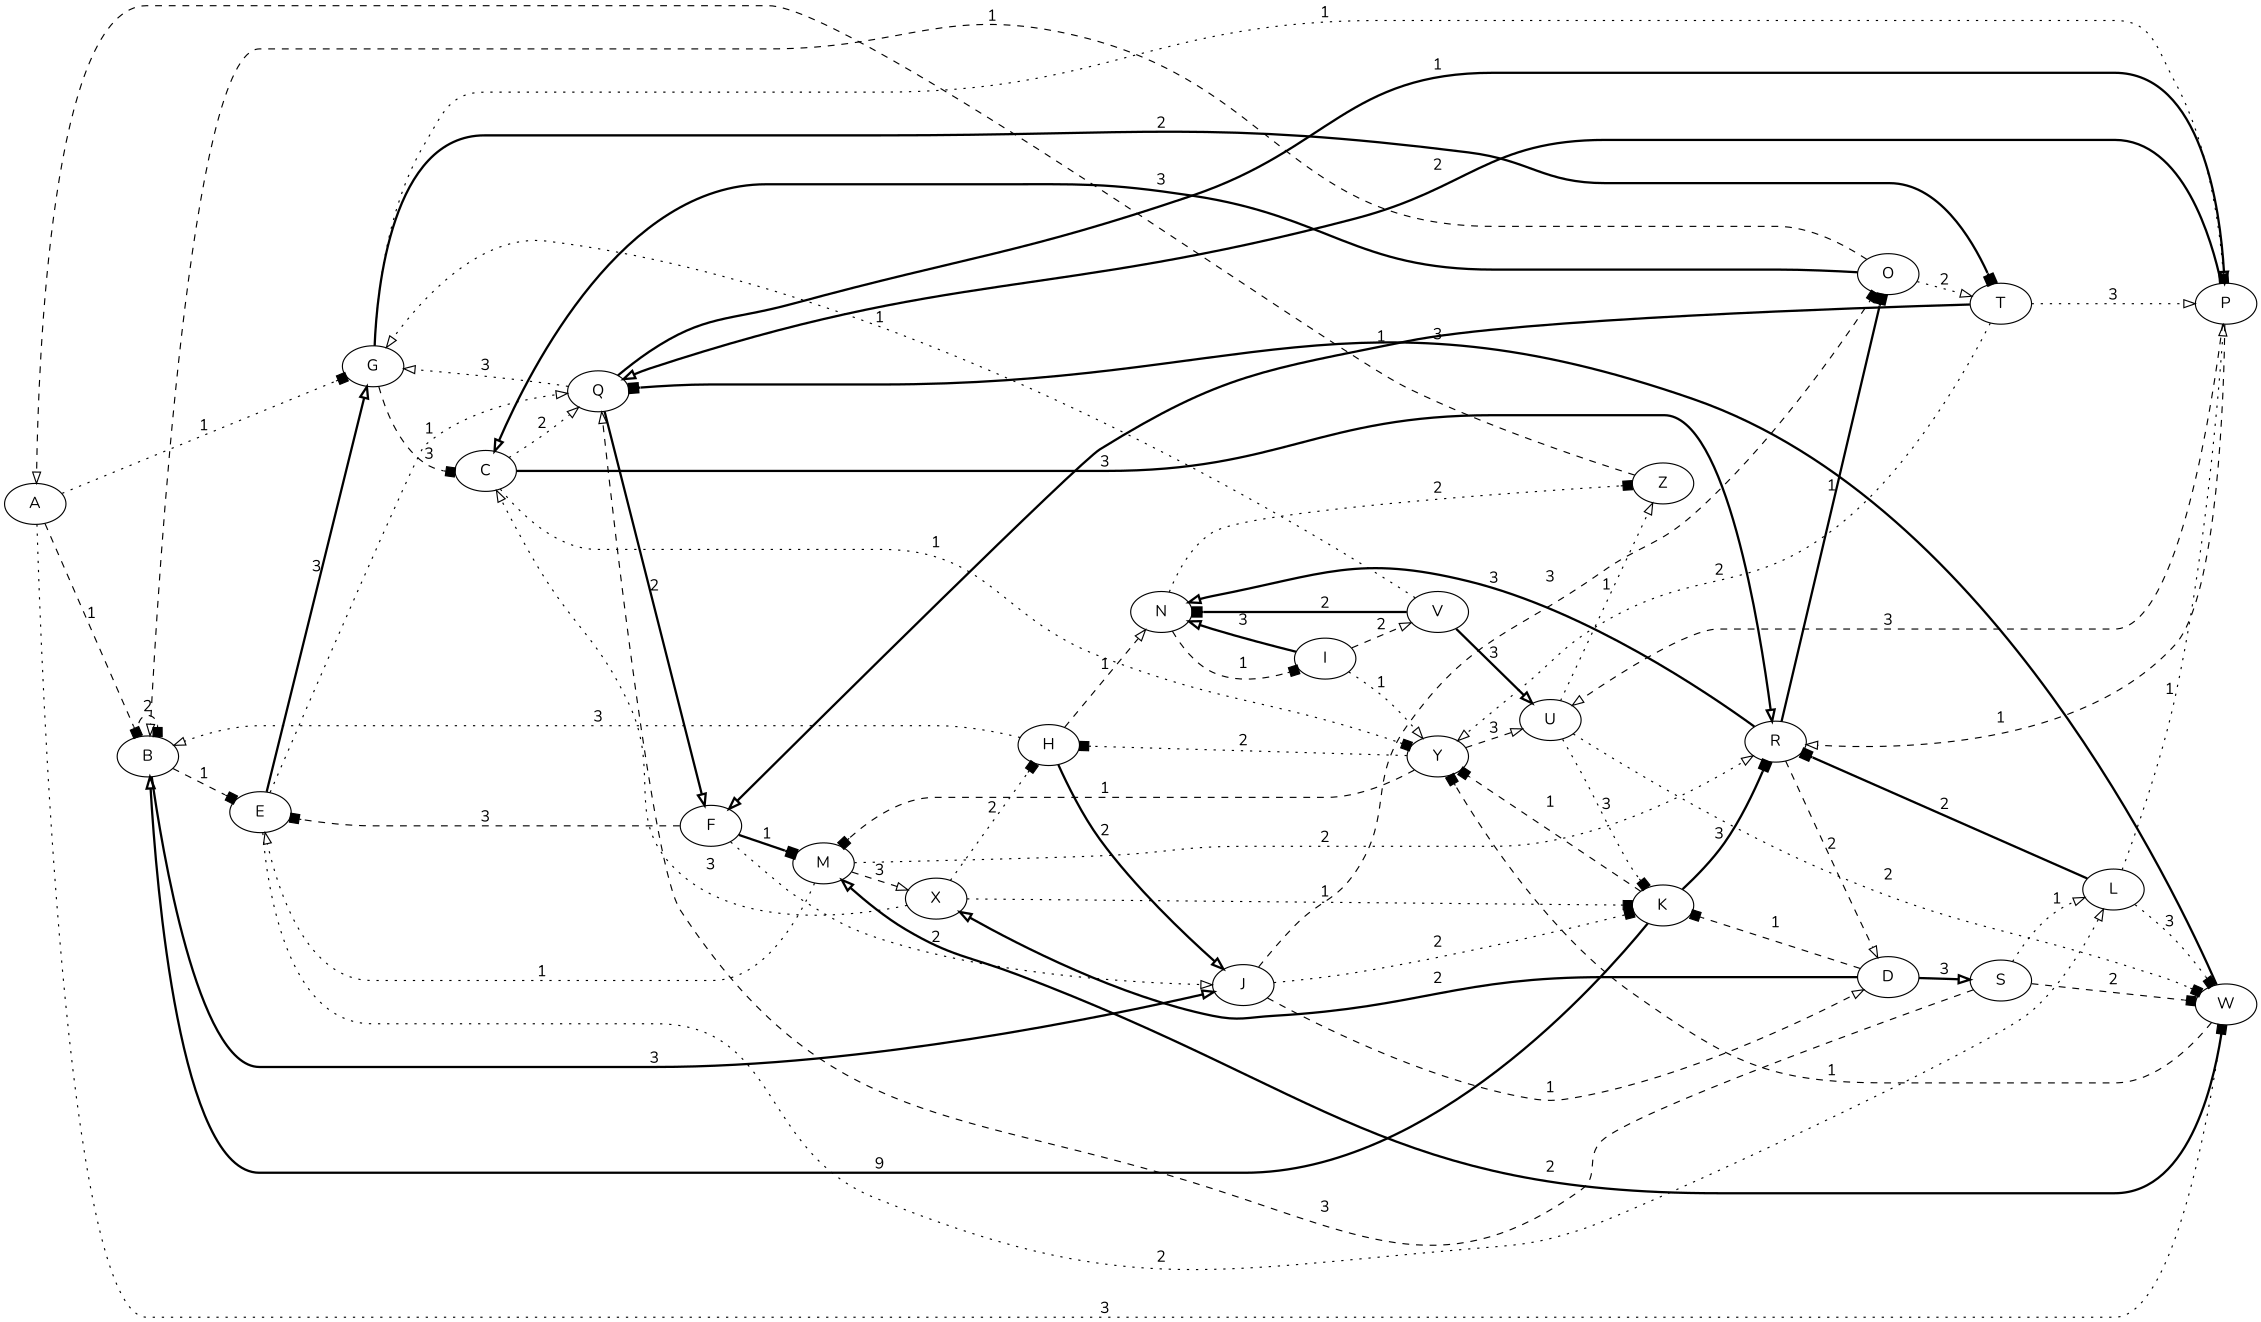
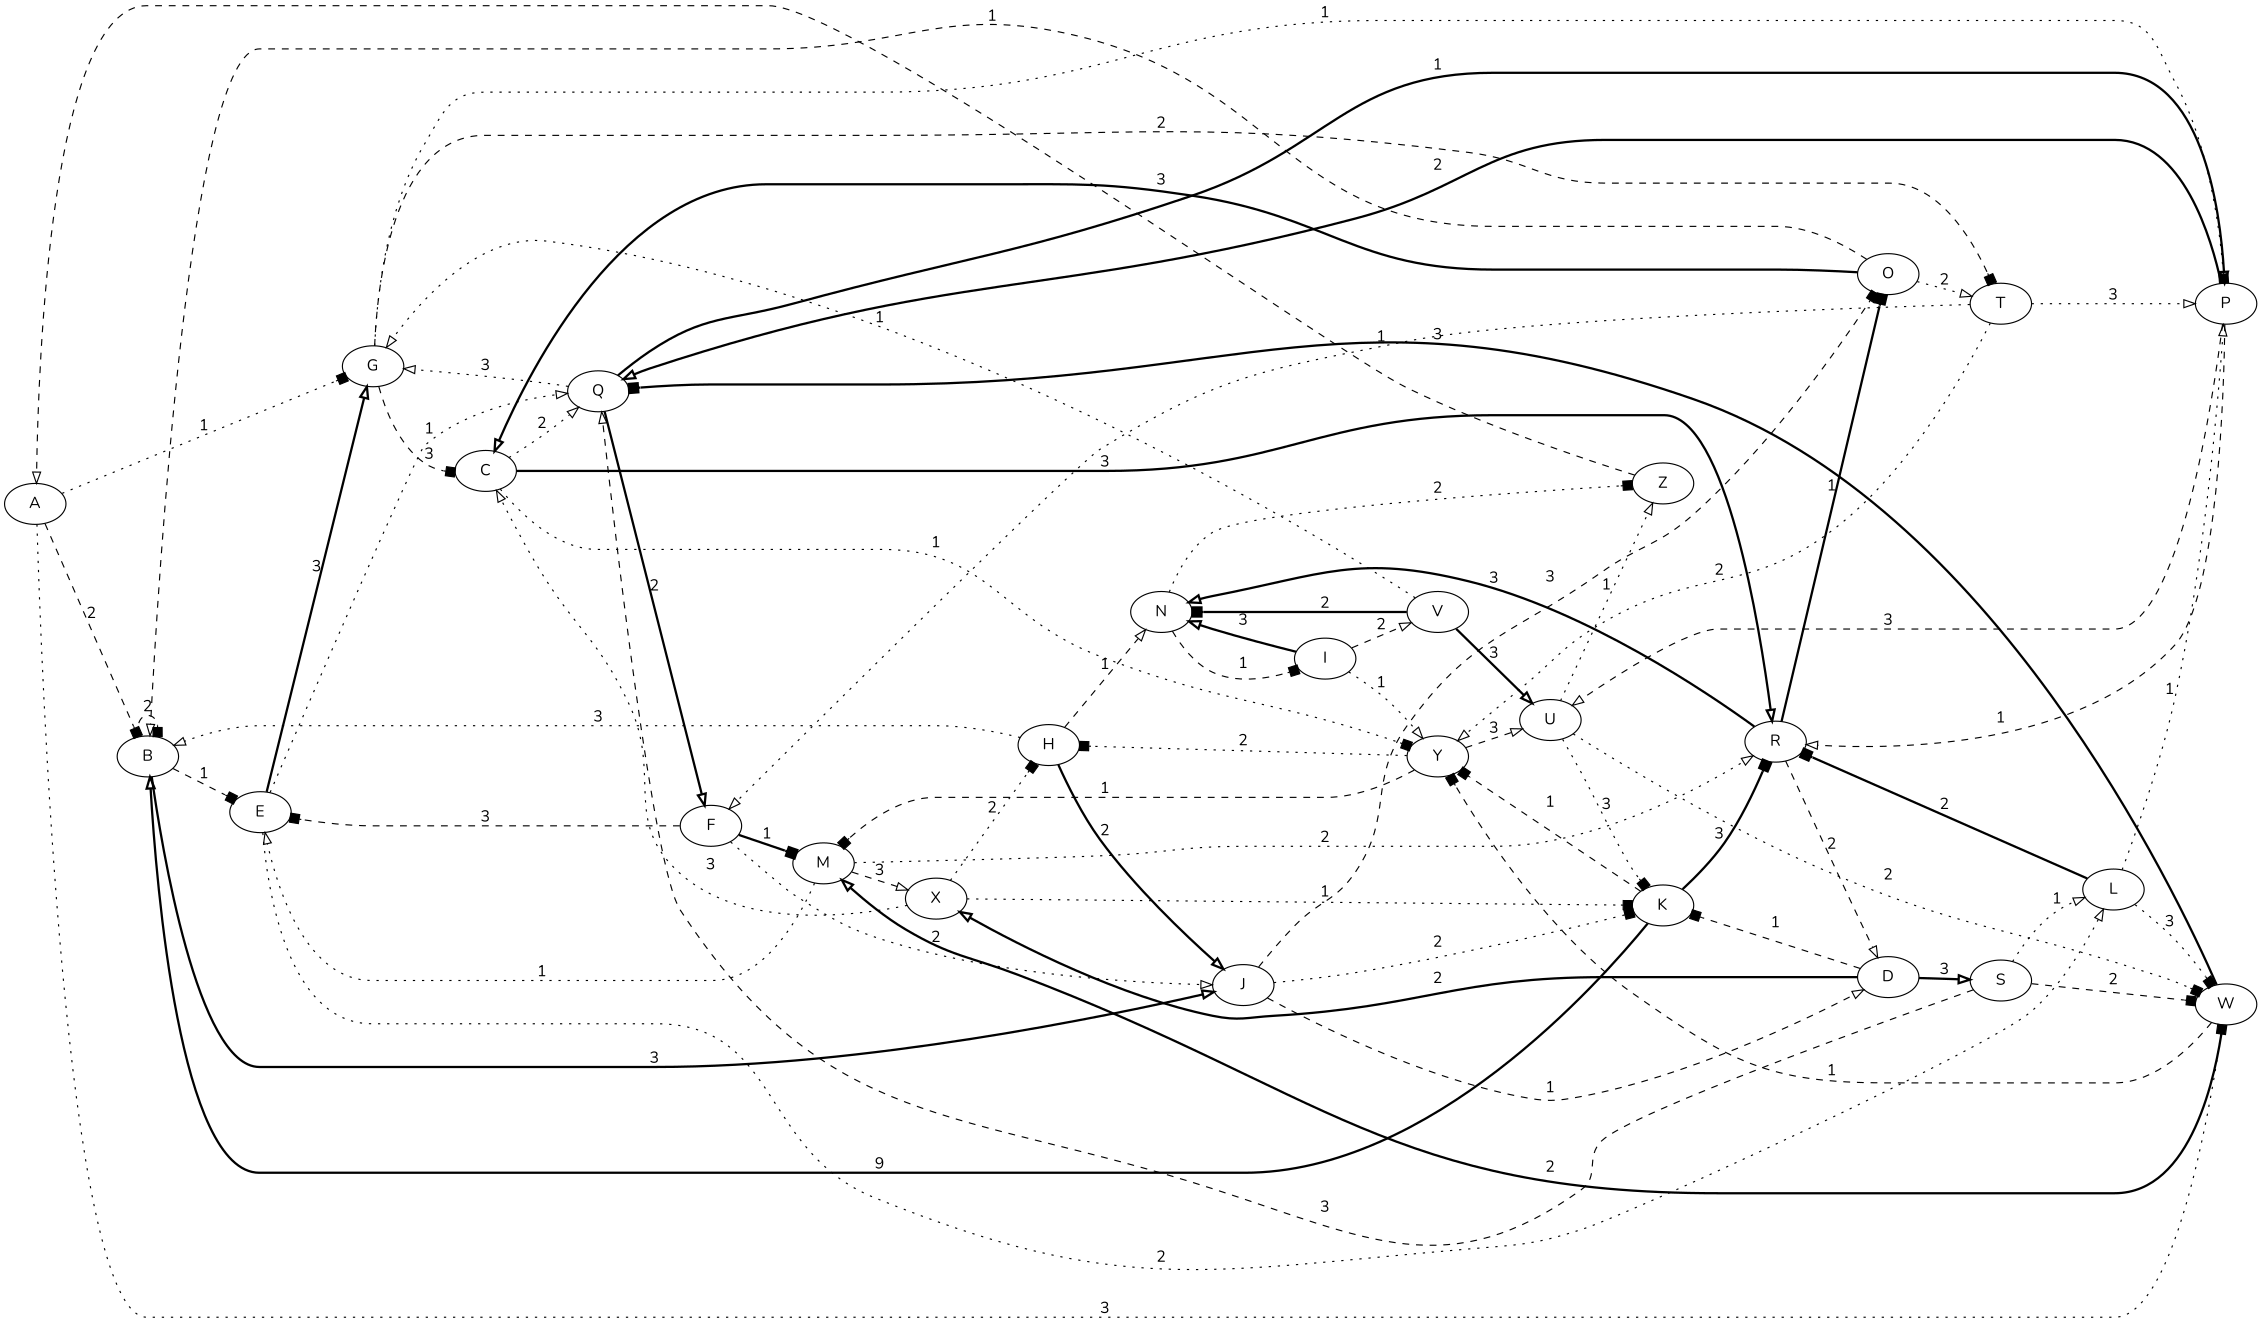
(1130, 132) -> (1130, 132)
(1276, 369) -> (1276, 369)
(92, 614) -> (92, 614)
